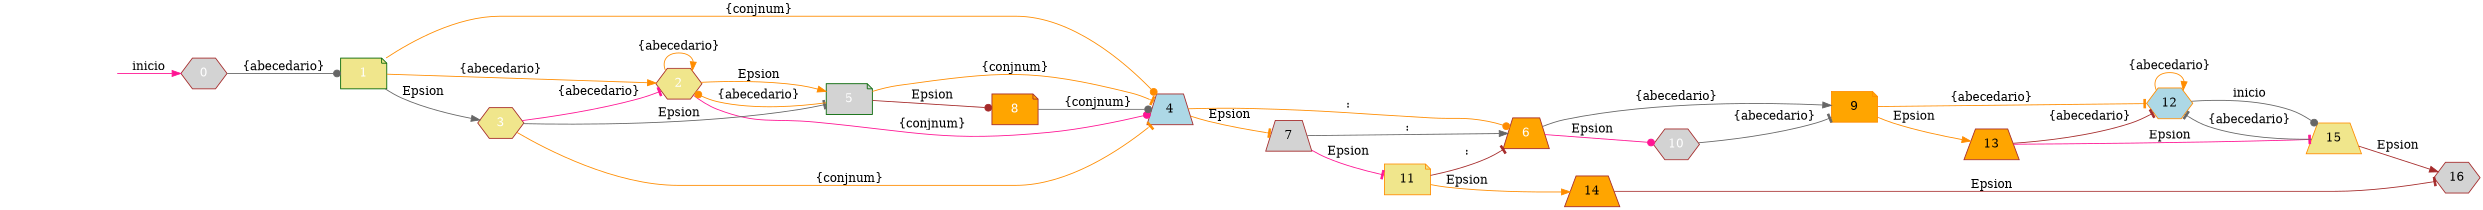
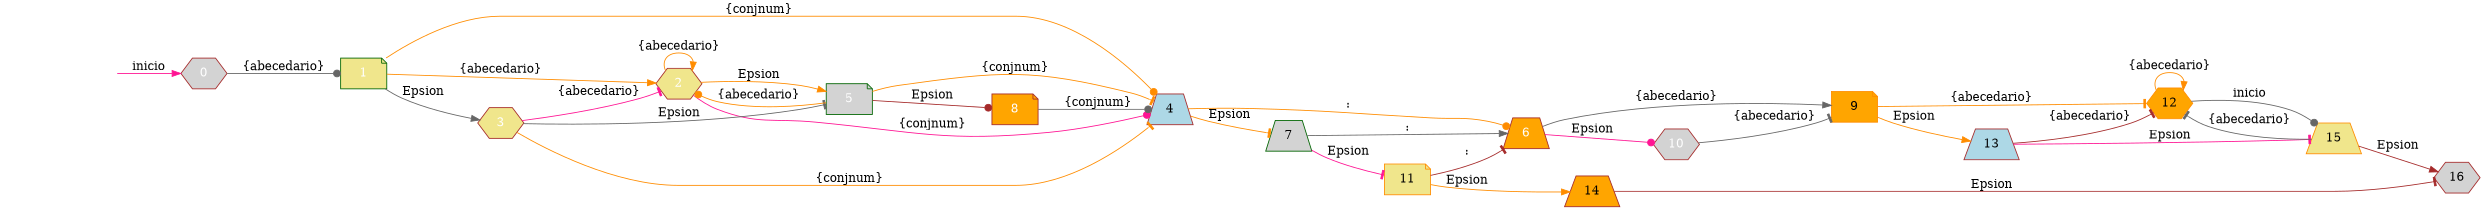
(2170, 103) -> (2170, 103)
(1289, 136) -> (1289, 136)
(1992, 144) -> (1992, 144)
